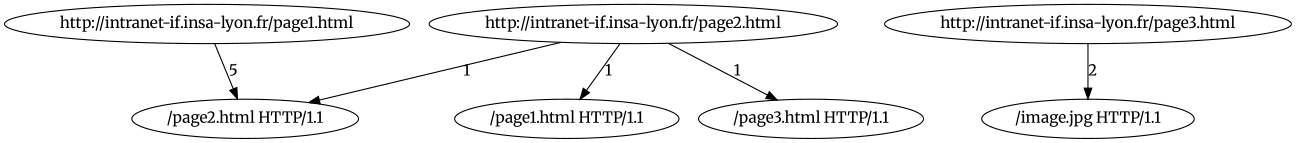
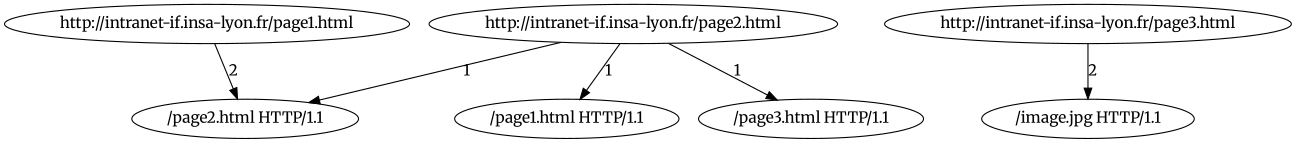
(234, 71) -> (234, 71)
